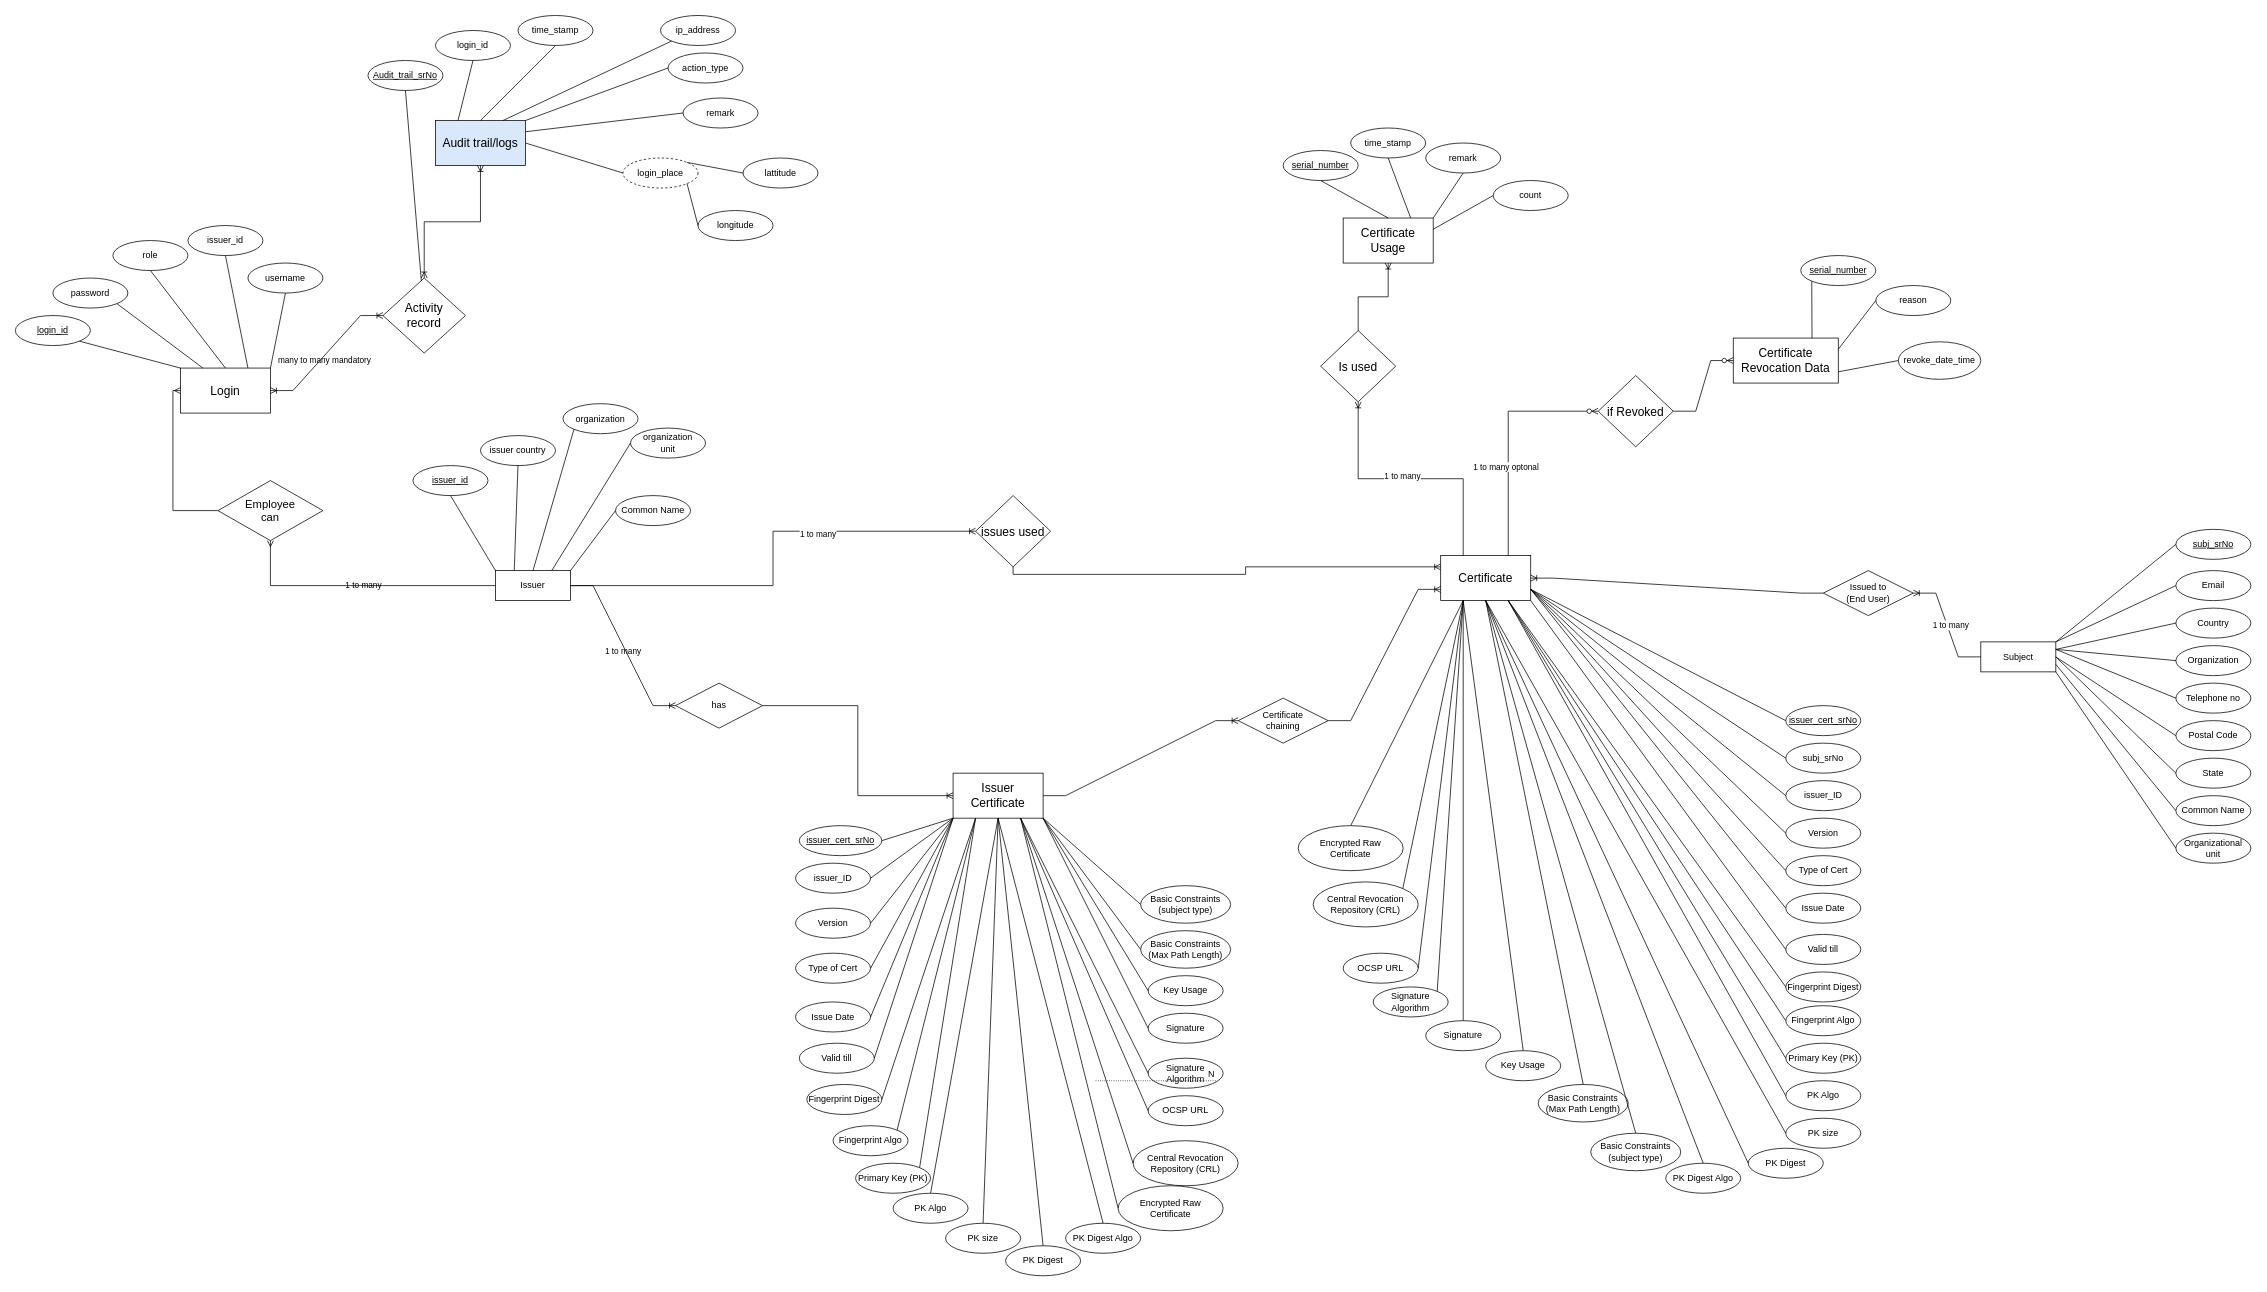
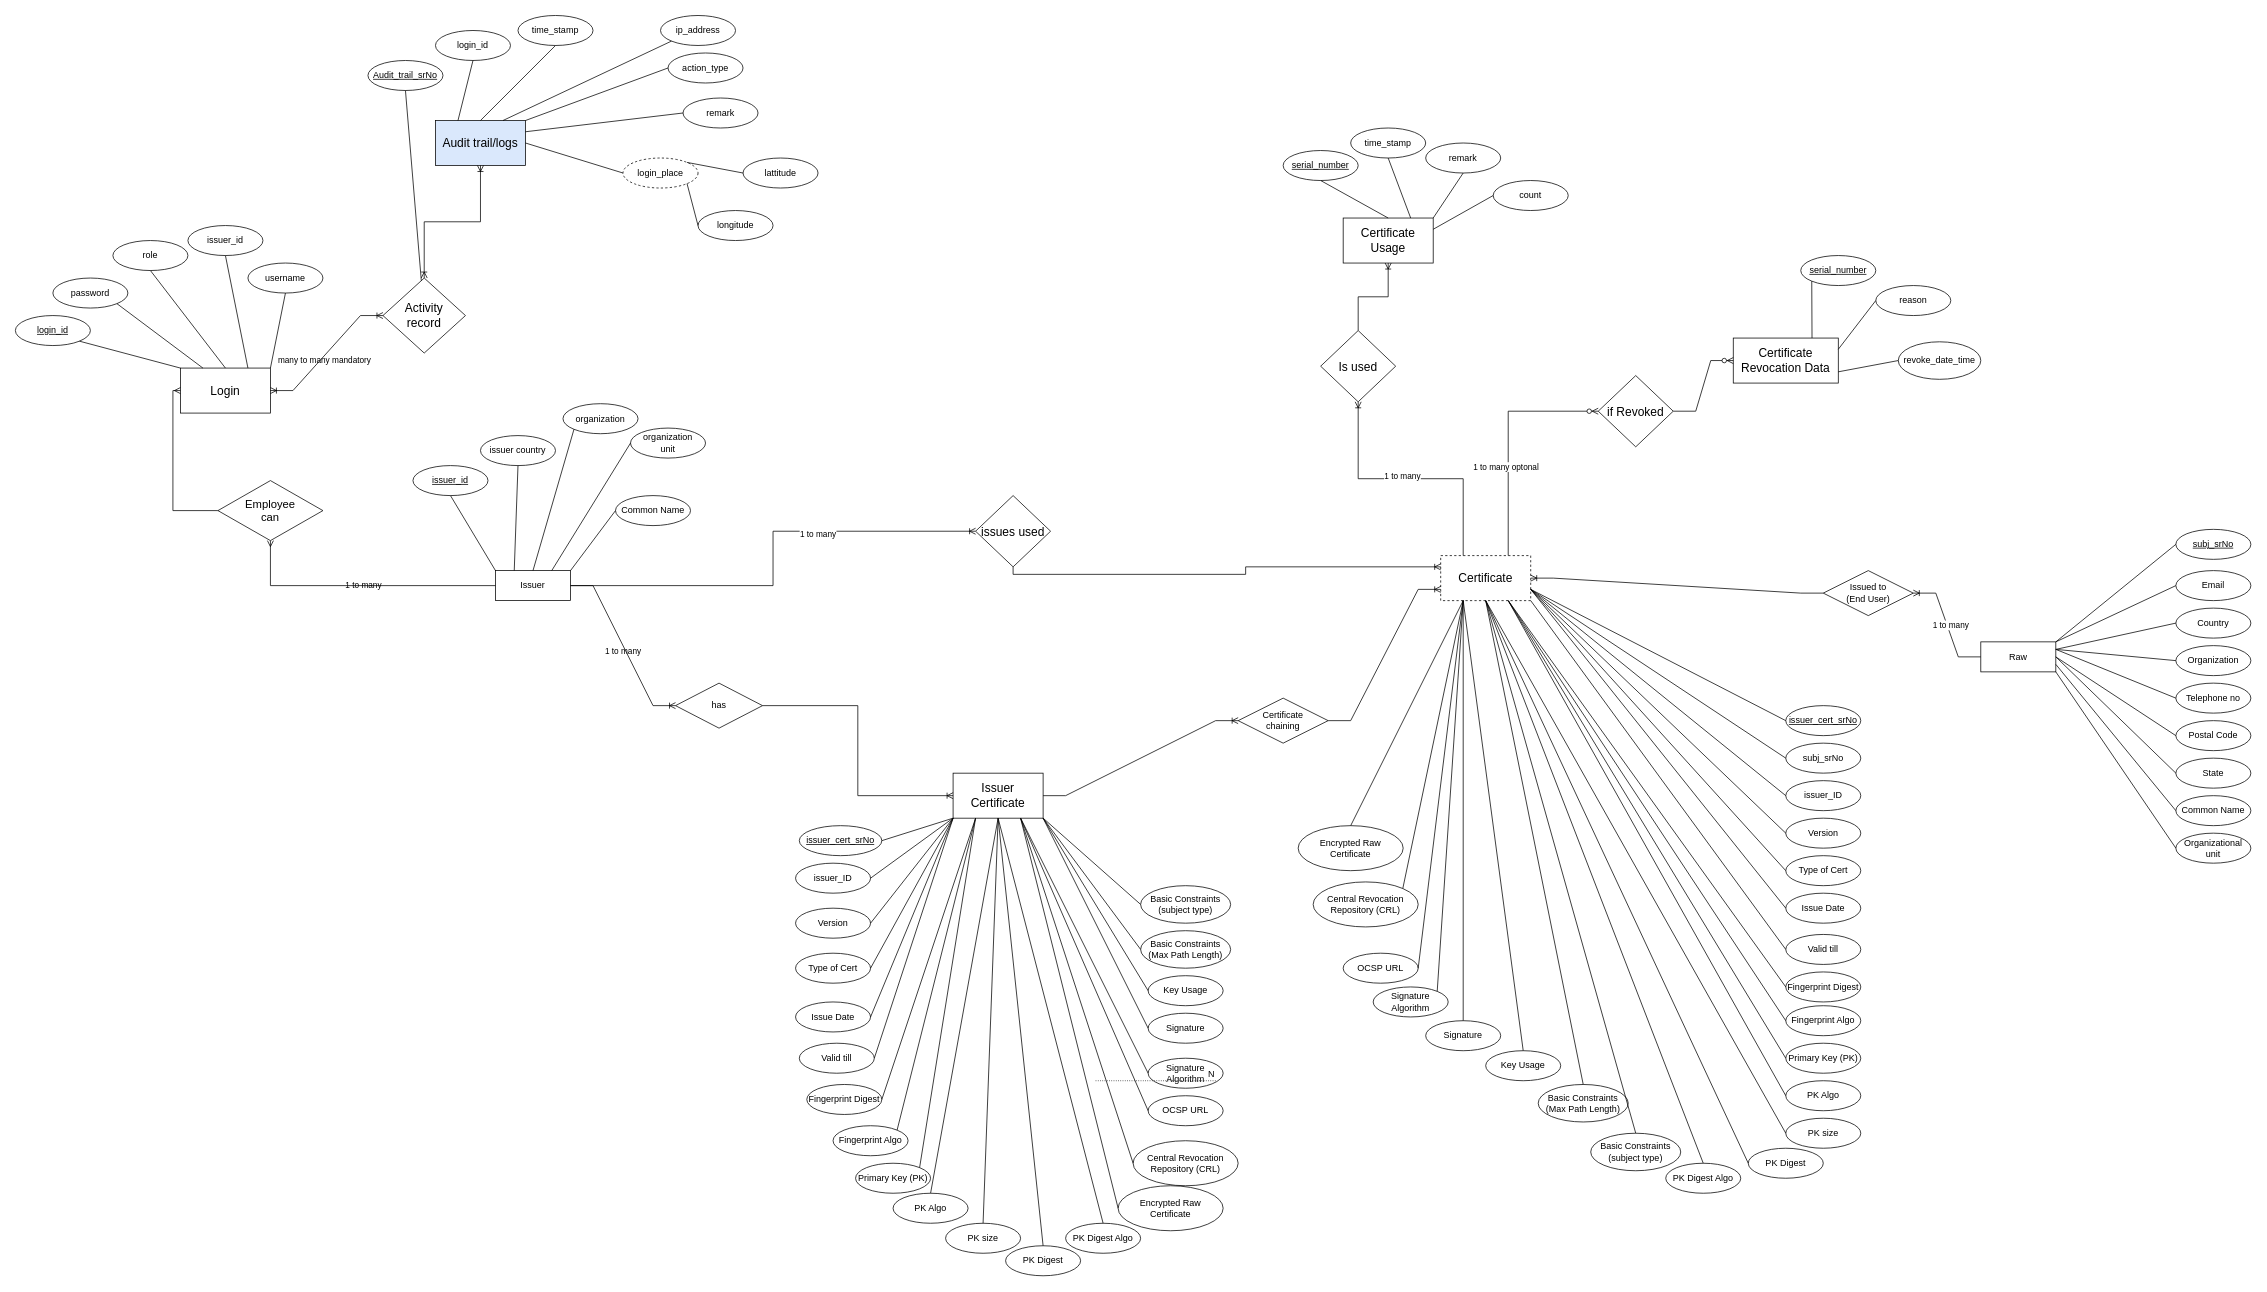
(1485, 578) -> (1485, 578)
(2018, 657) -> (2018, 657)
